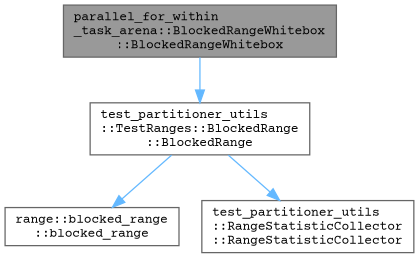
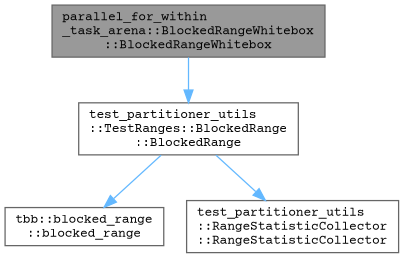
(92, 227) -> (84, 227)
